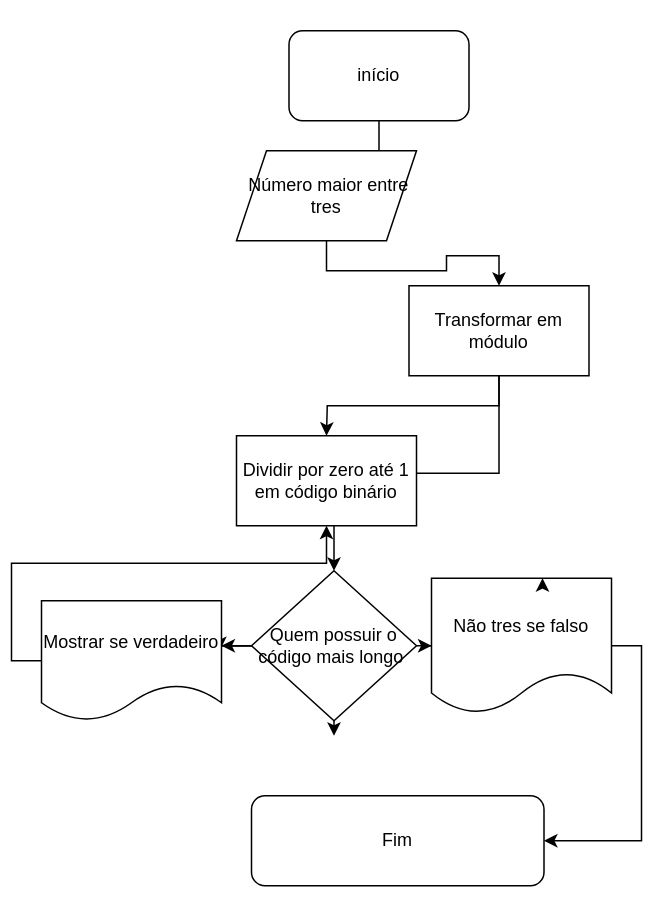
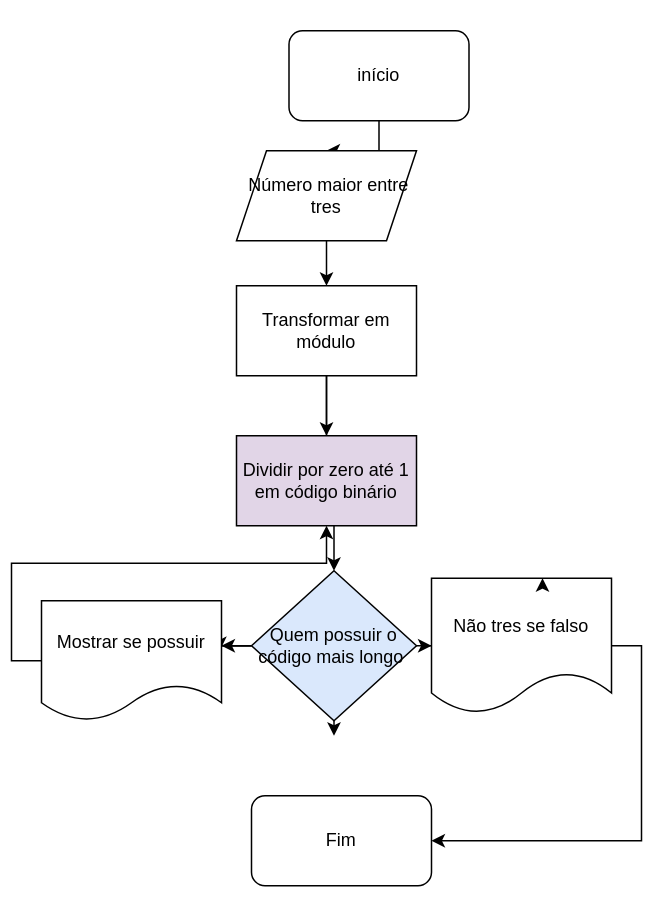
(334, 151) -> (337, 151)
(499, 331) -> (326, 331)
(326, 481) -> (326, 481)
(131, 643) -> (131, 643)
(334, 646) -> (334, 646)
(402, 646) -> (402, 646)
(398, 841) -> (341, 841)
